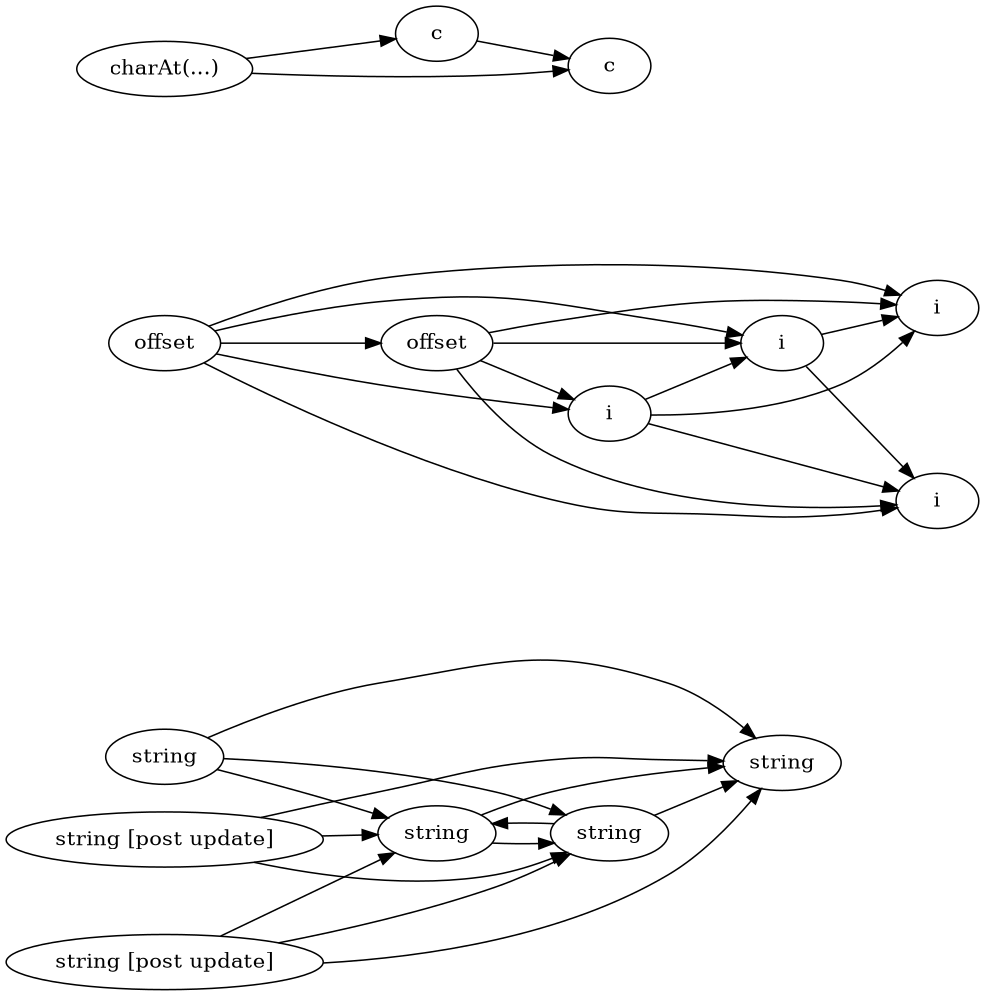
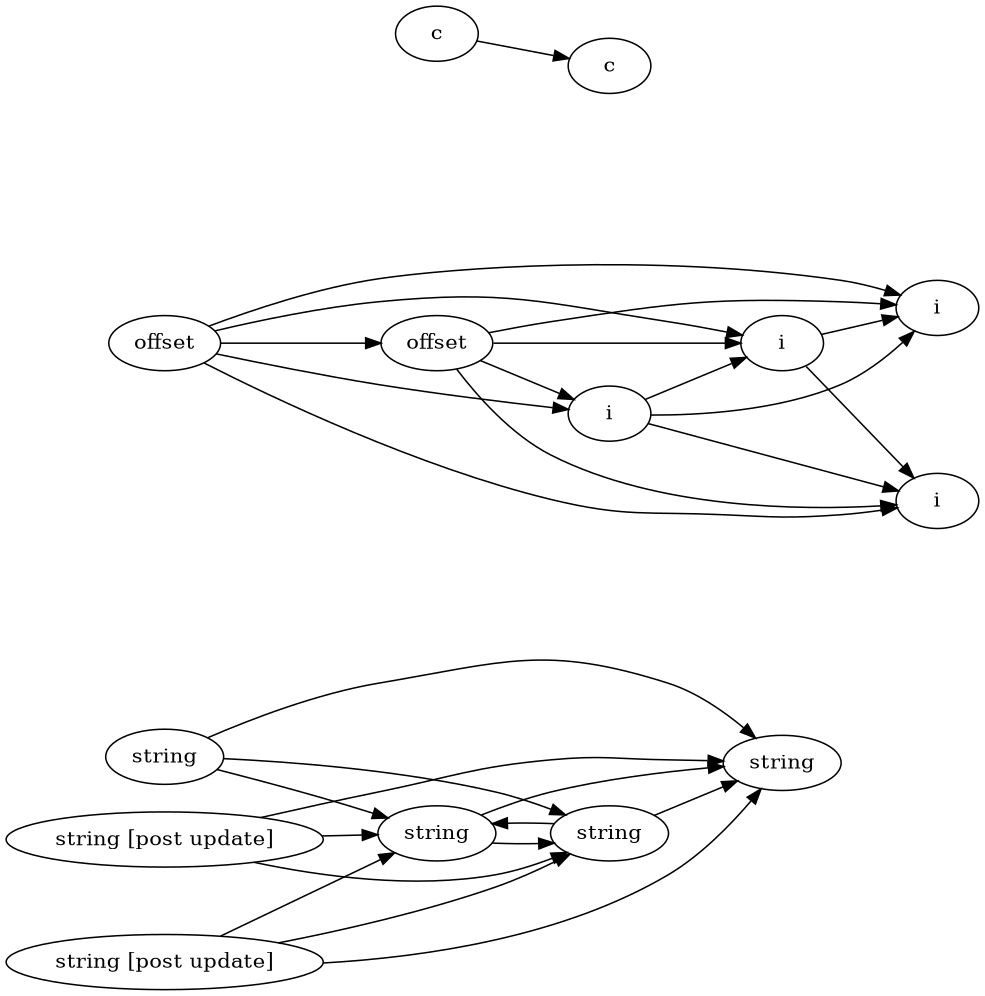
(165, 69) -> none
